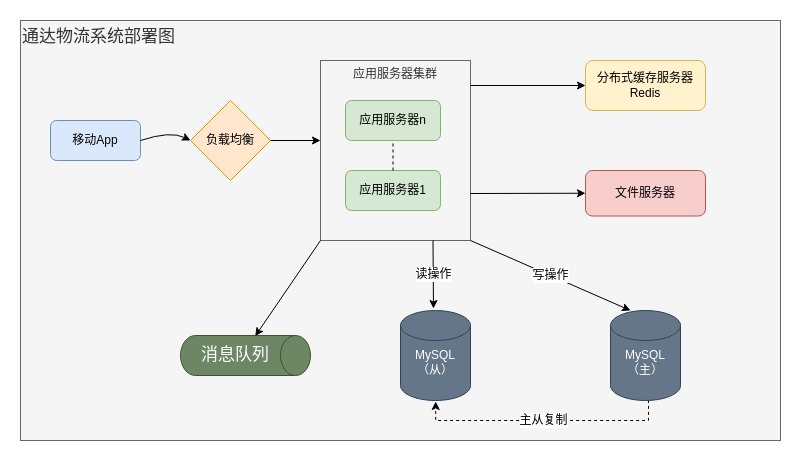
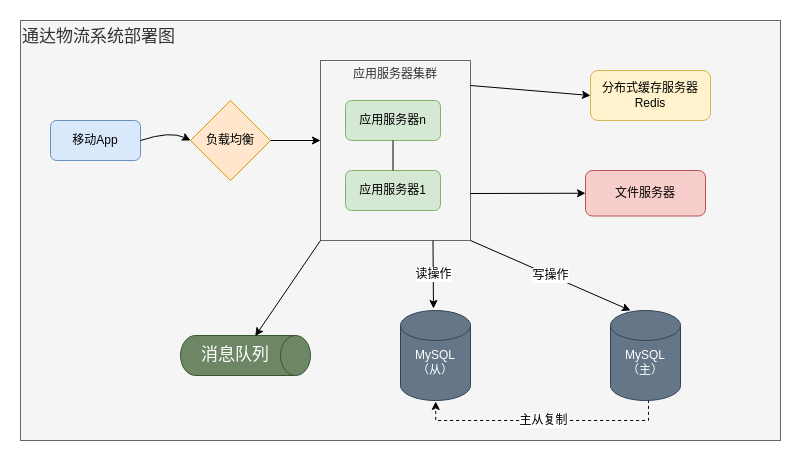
(646, 86) -> (651, 96)
(393, 155) -> (393, 155)
